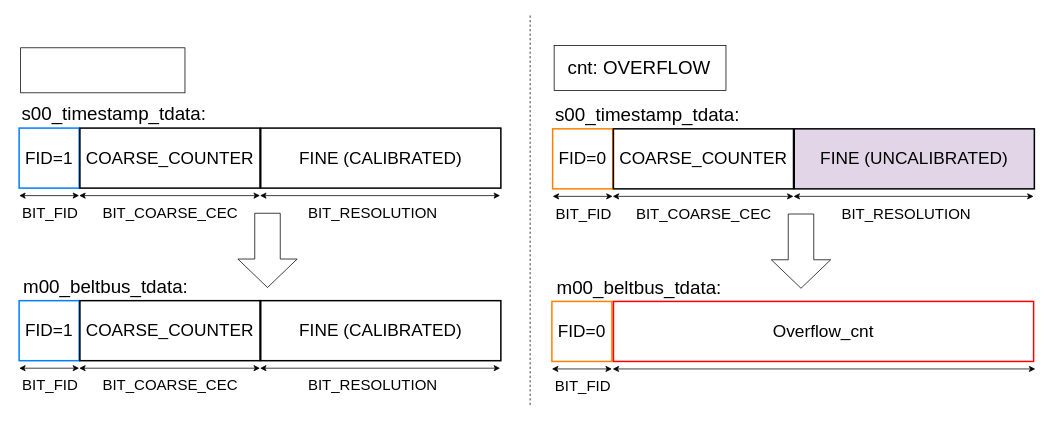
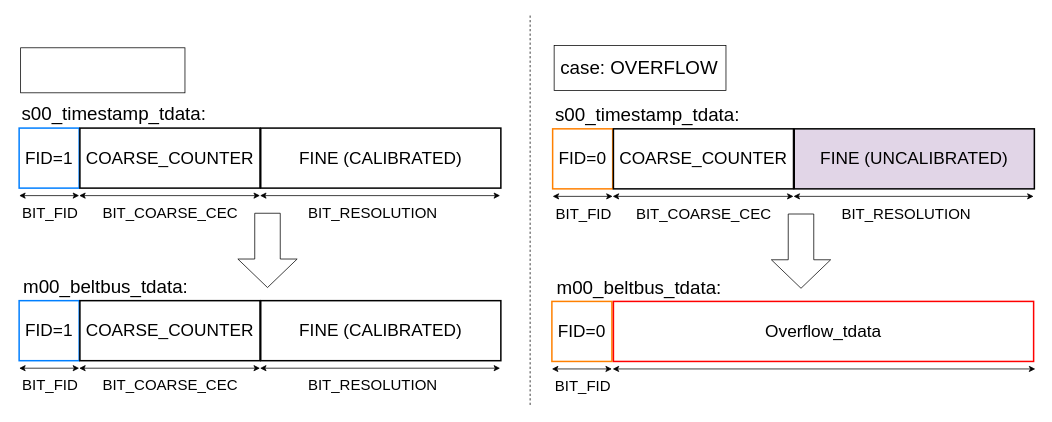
(639, 66) -> (639, 66)
(823, 331) -> (823, 331)
